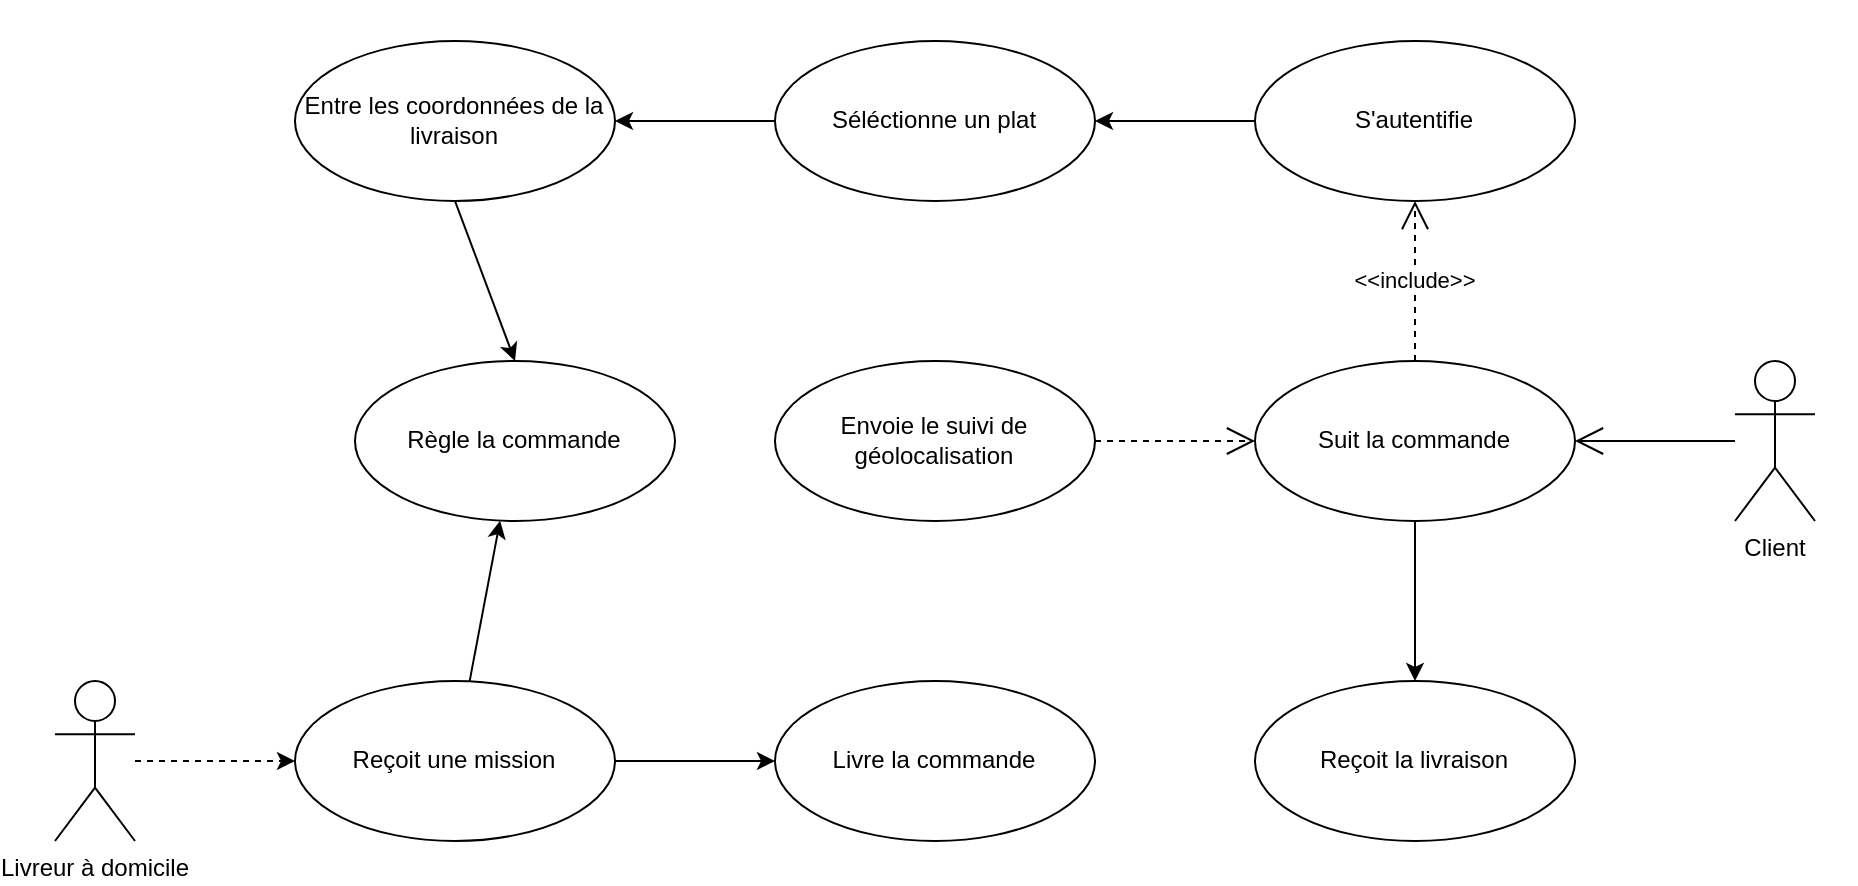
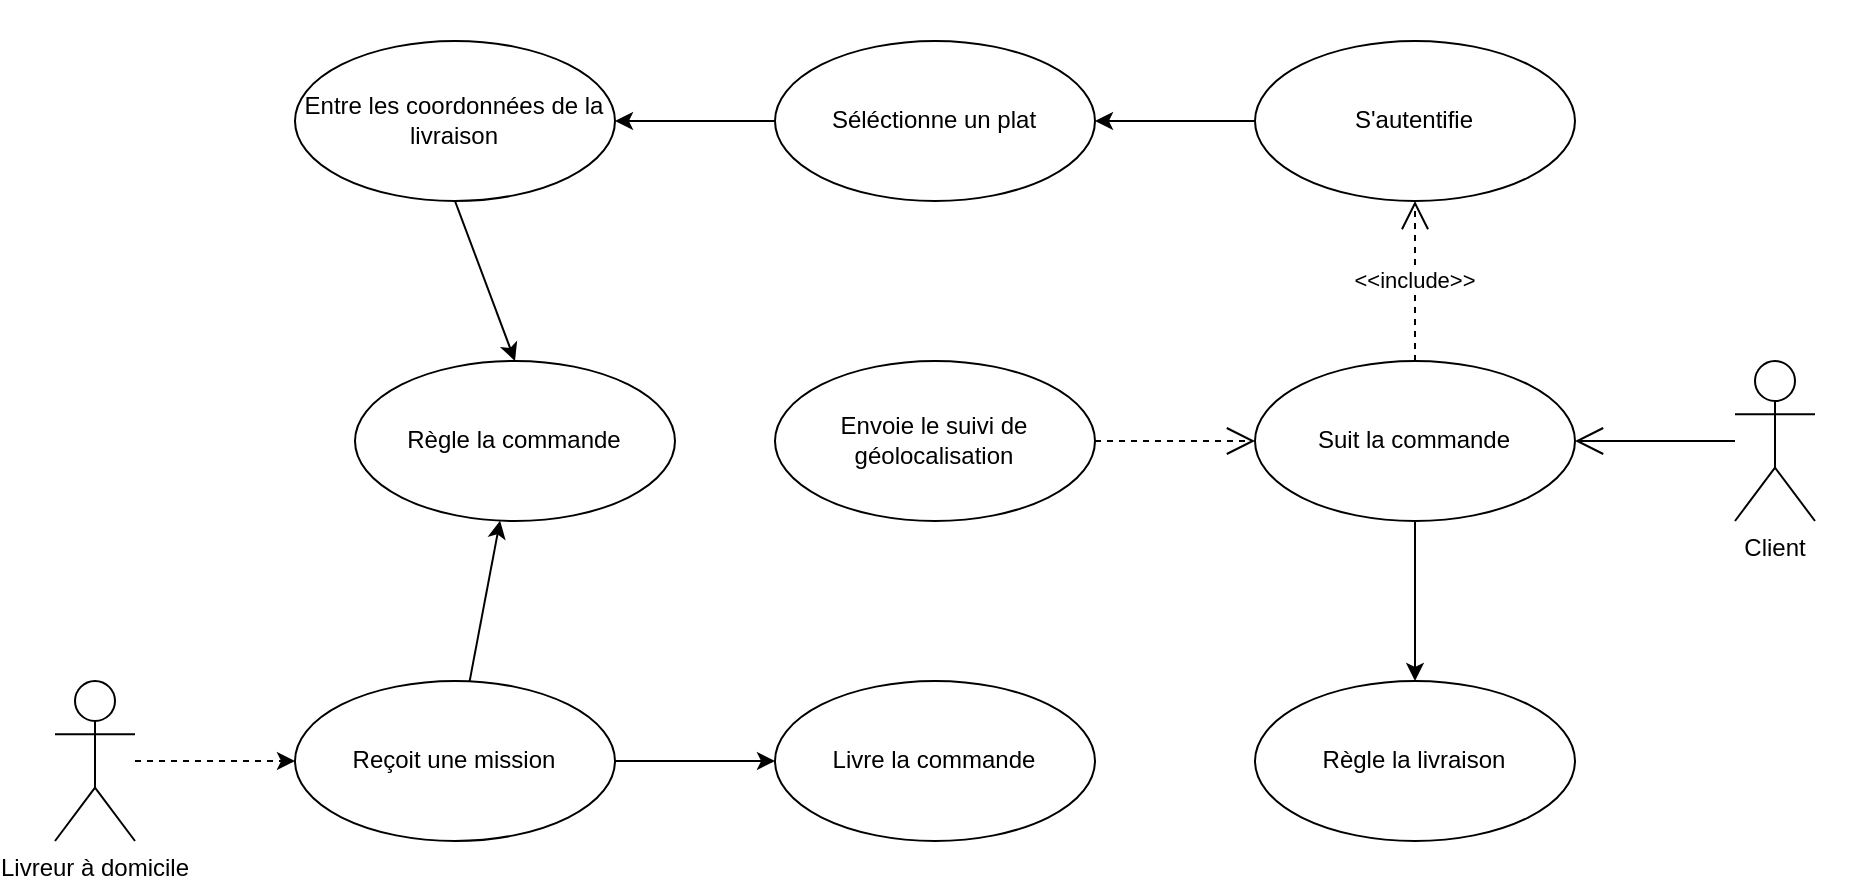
(1415, 761) -> (1415, 761)
